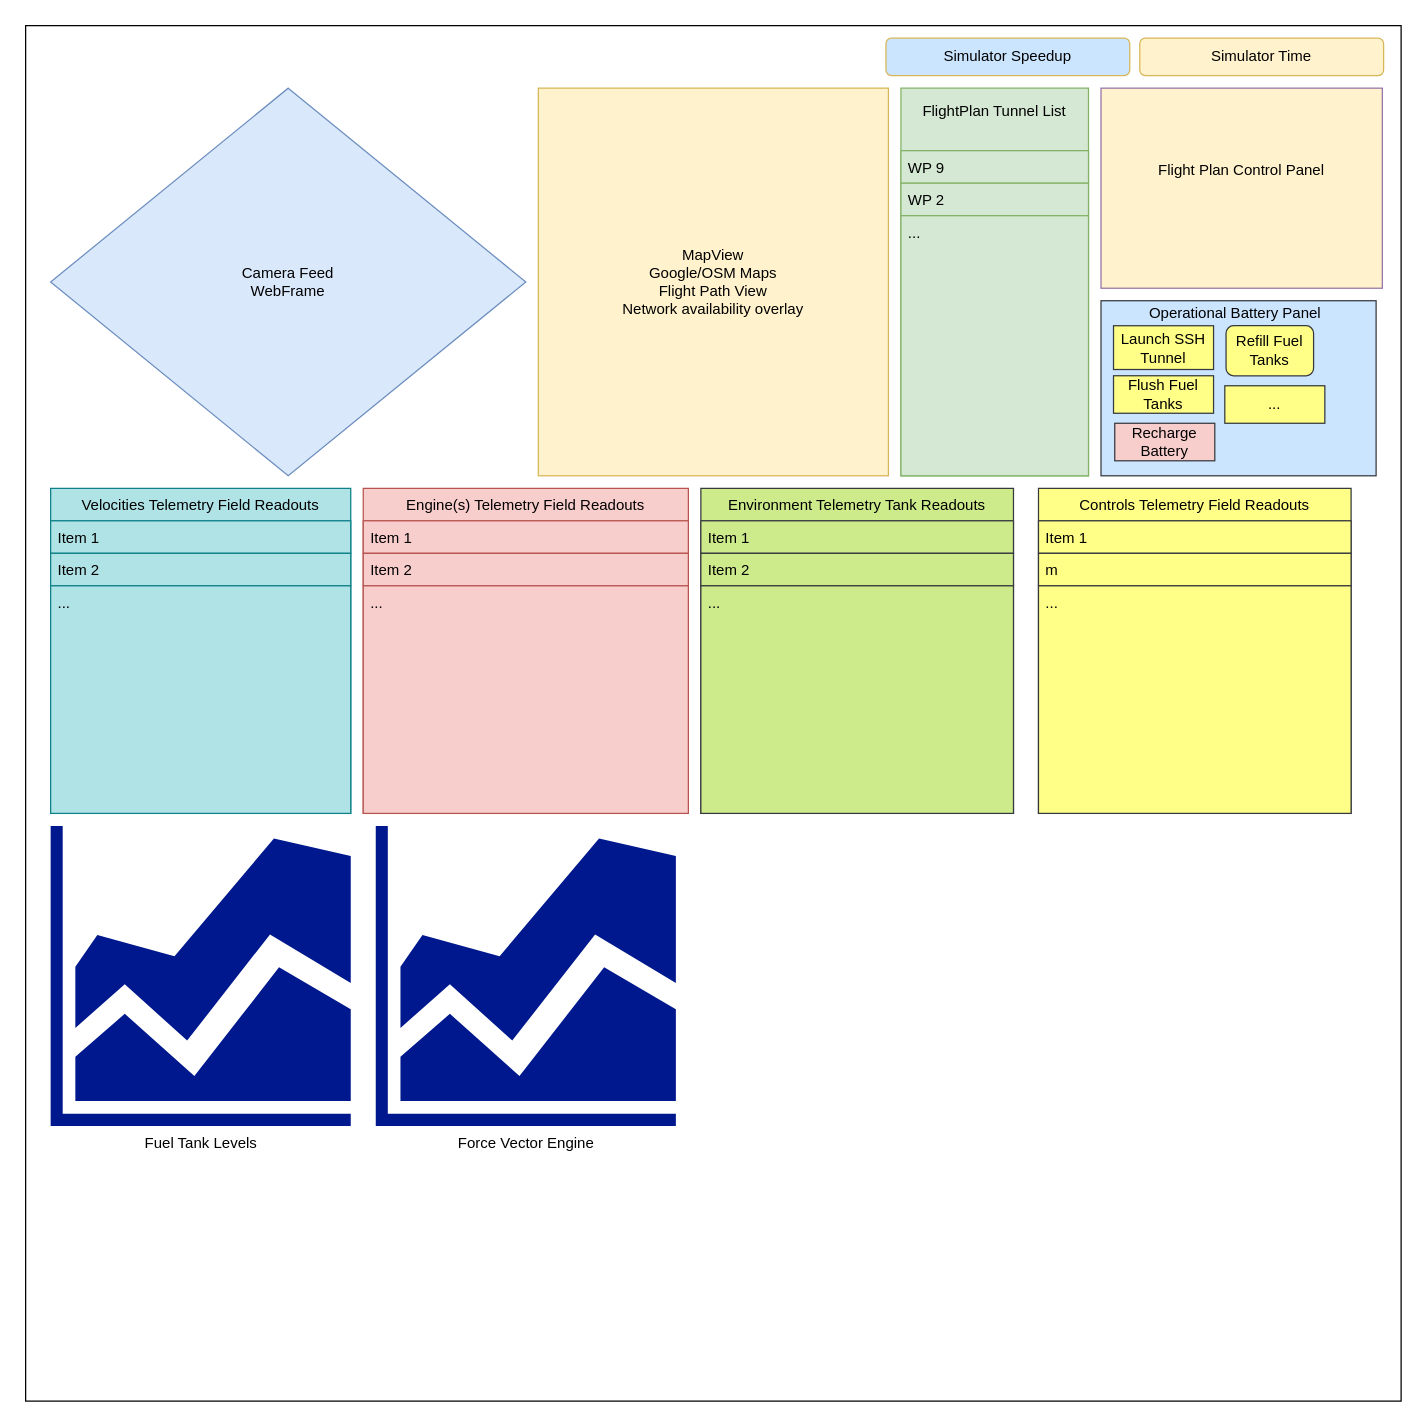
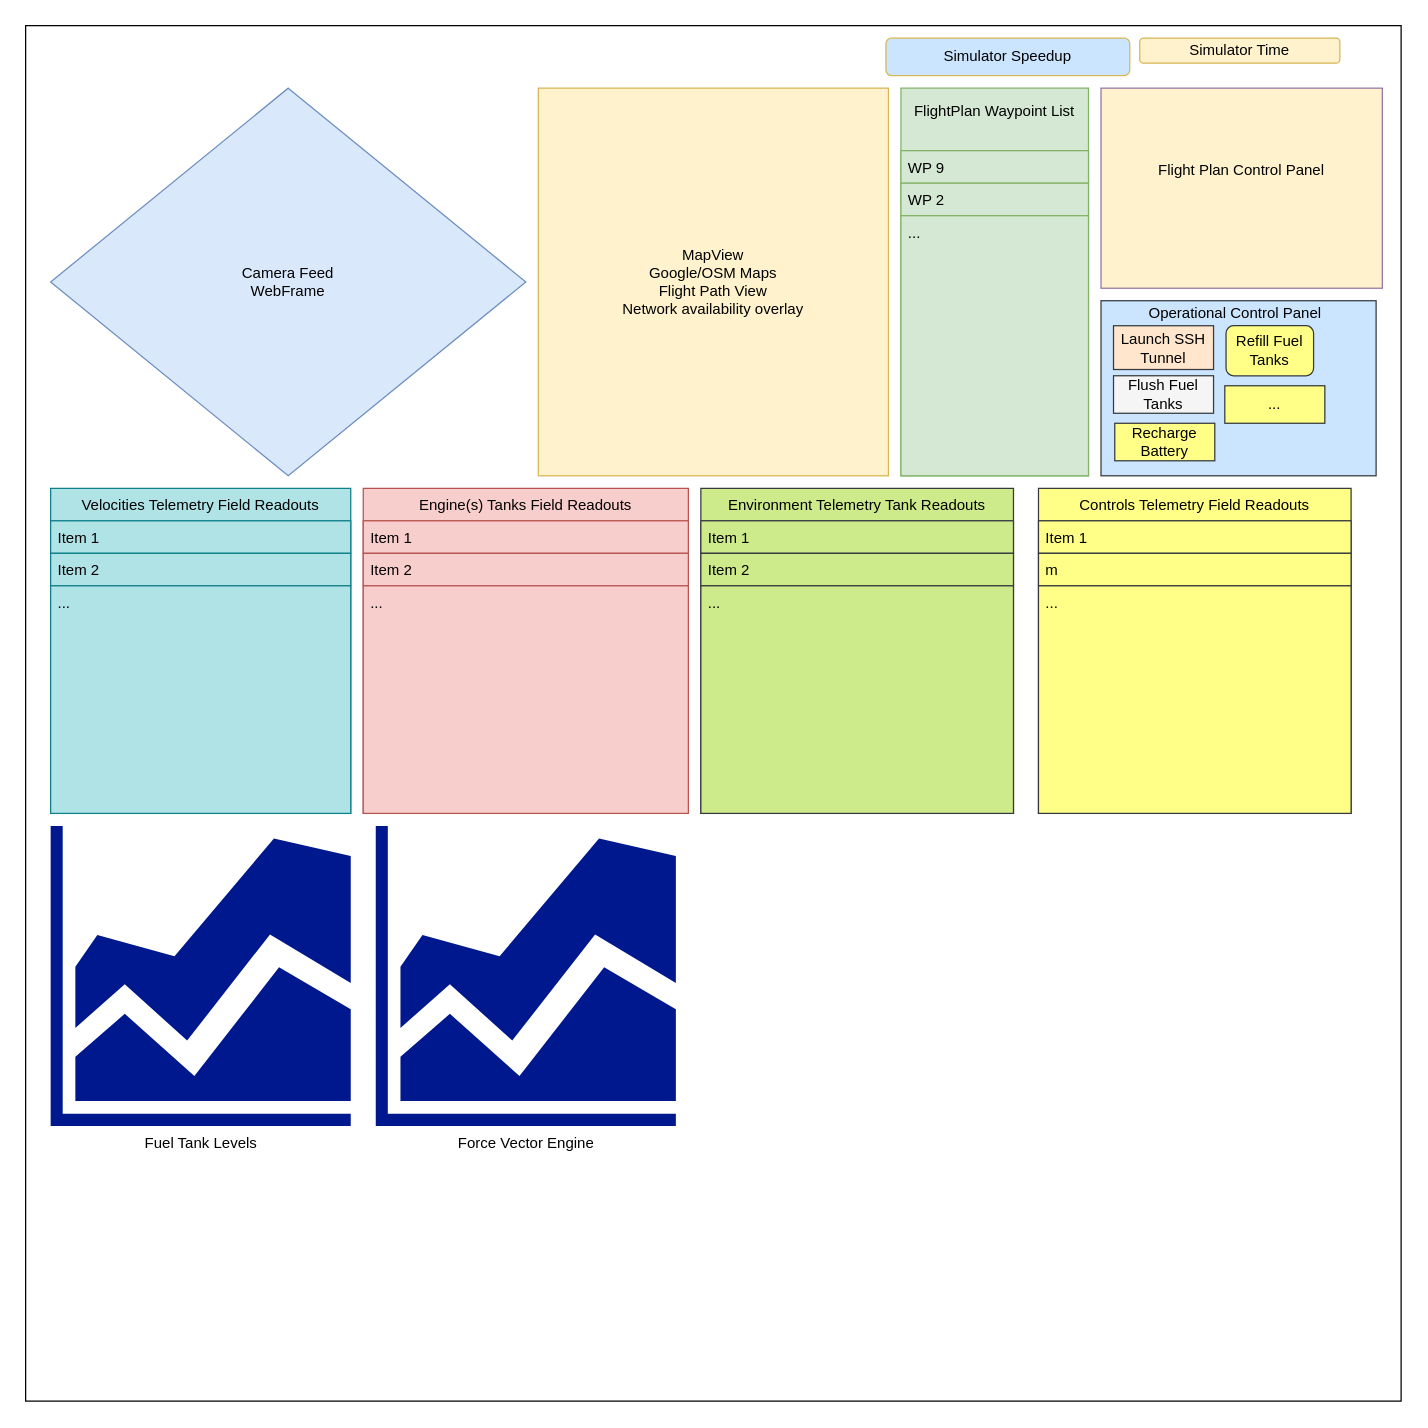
(1261, 57) -> (1239, 51)
(994, 111) -> (994, 111)
(1235, 313) -> (1235, 313)
(1163, 348) -> (1163, 348)
(1163, 394) -> (1163, 394)
(1164, 442) -> (1164, 442)
(525, 505) -> (525, 505)
